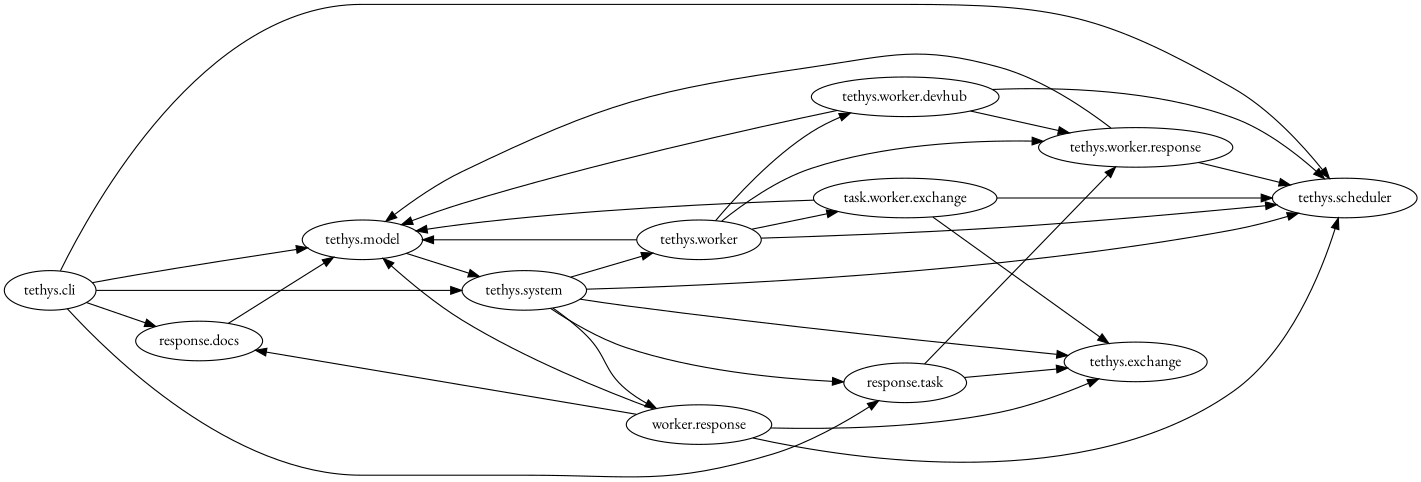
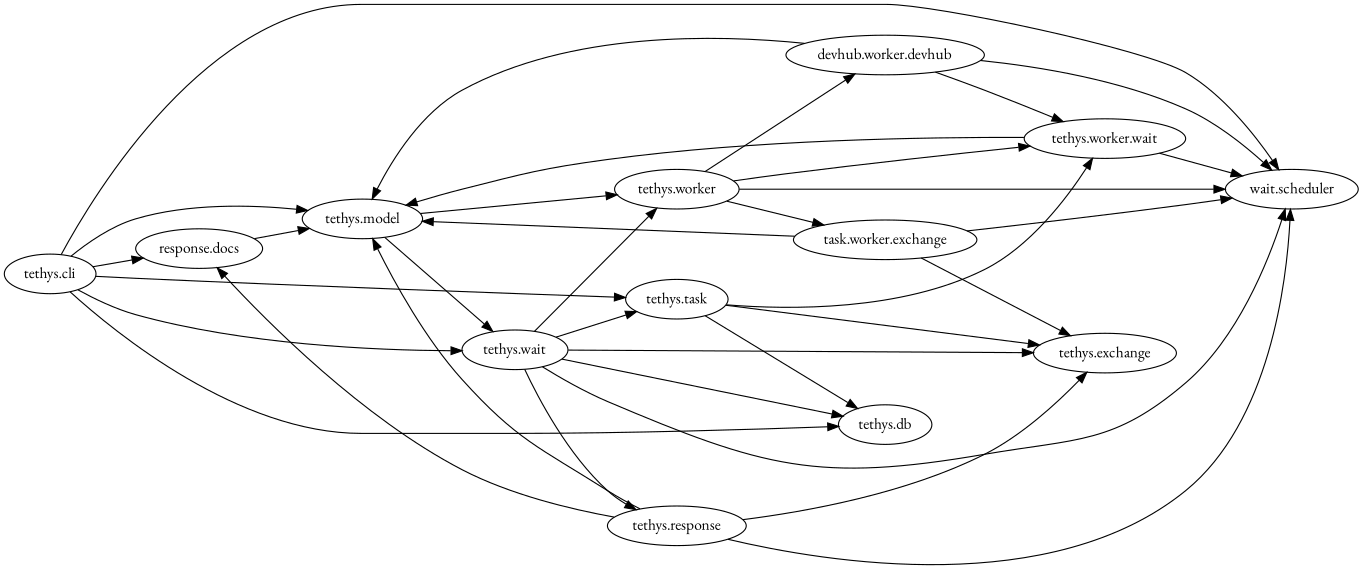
(905, 97) -> (885, 55)
(1136, 147) -> (1105, 139)
(1345, 198) -> (1292, 189)
(535, 240) -> (513, 205)
(524, 290) -> (515, 350)
(905, 383) -> (677, 299)
(699, 425) -> (677, 526)
none -> (885, 425)
